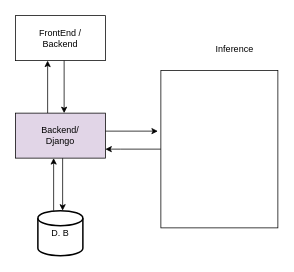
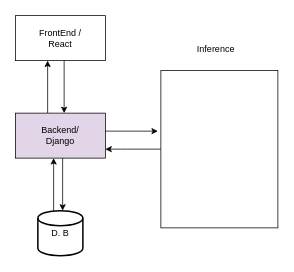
(60, 38) -> (60, 38)
(234, 49) -> (216, 49)
